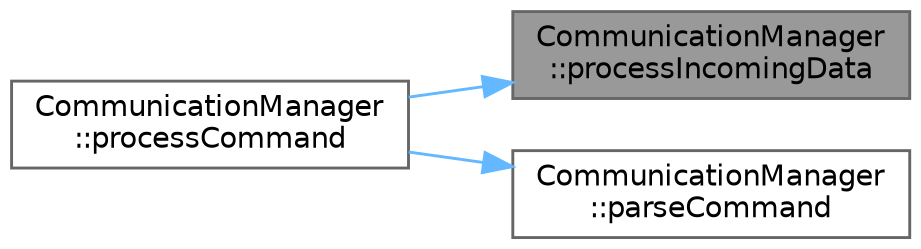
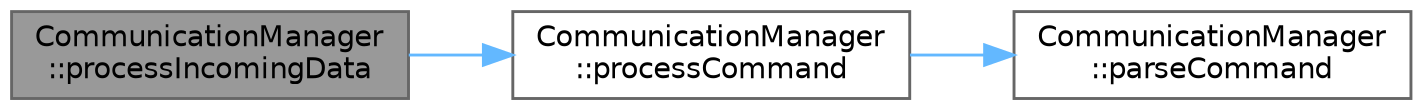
(446, 92) -> (446, 55)
